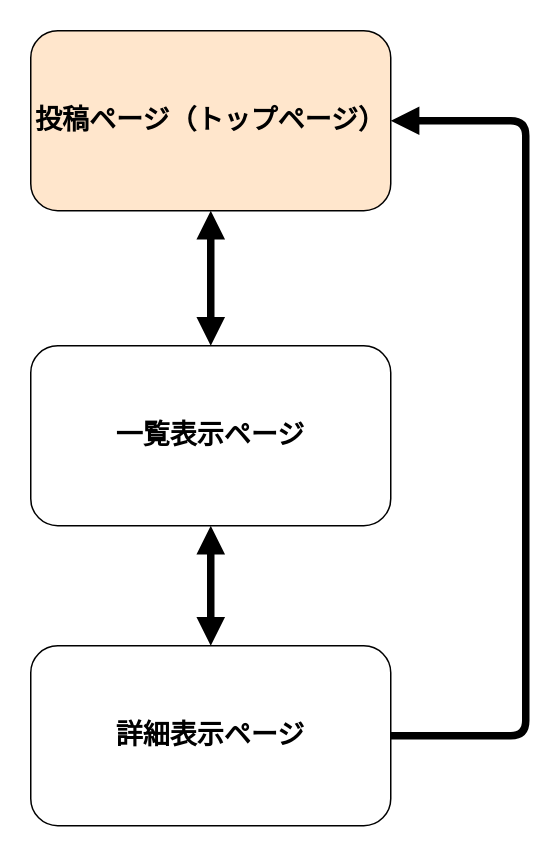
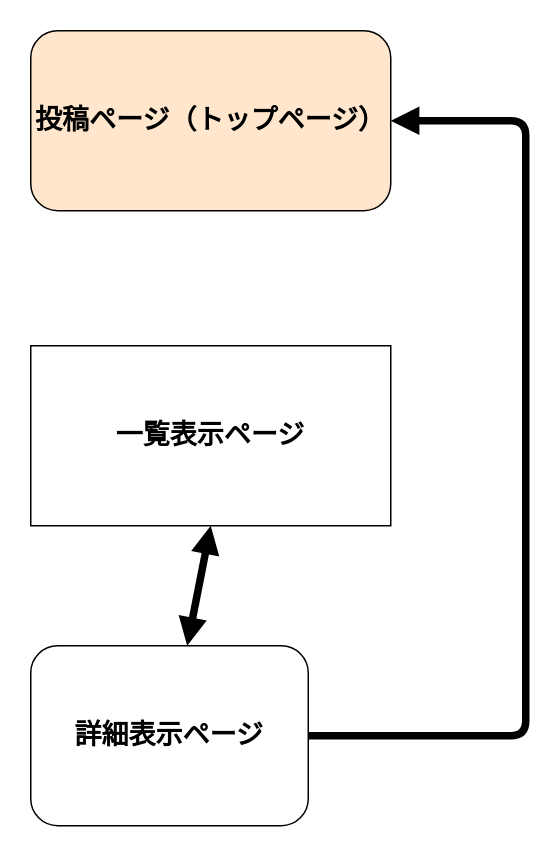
(211, 278) -> none
(211, 436) -> (211, 436)
(211, 736) -> (170, 736)
